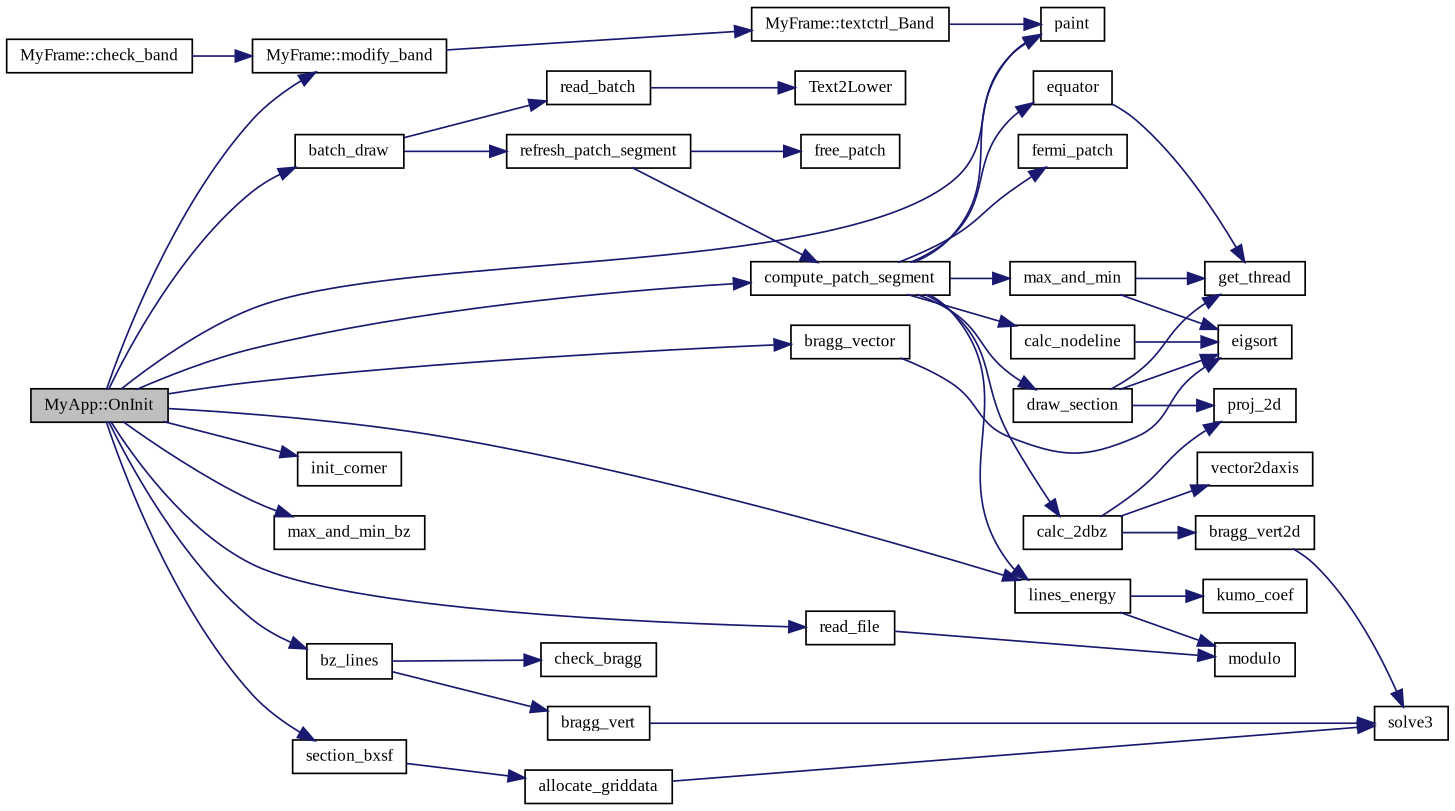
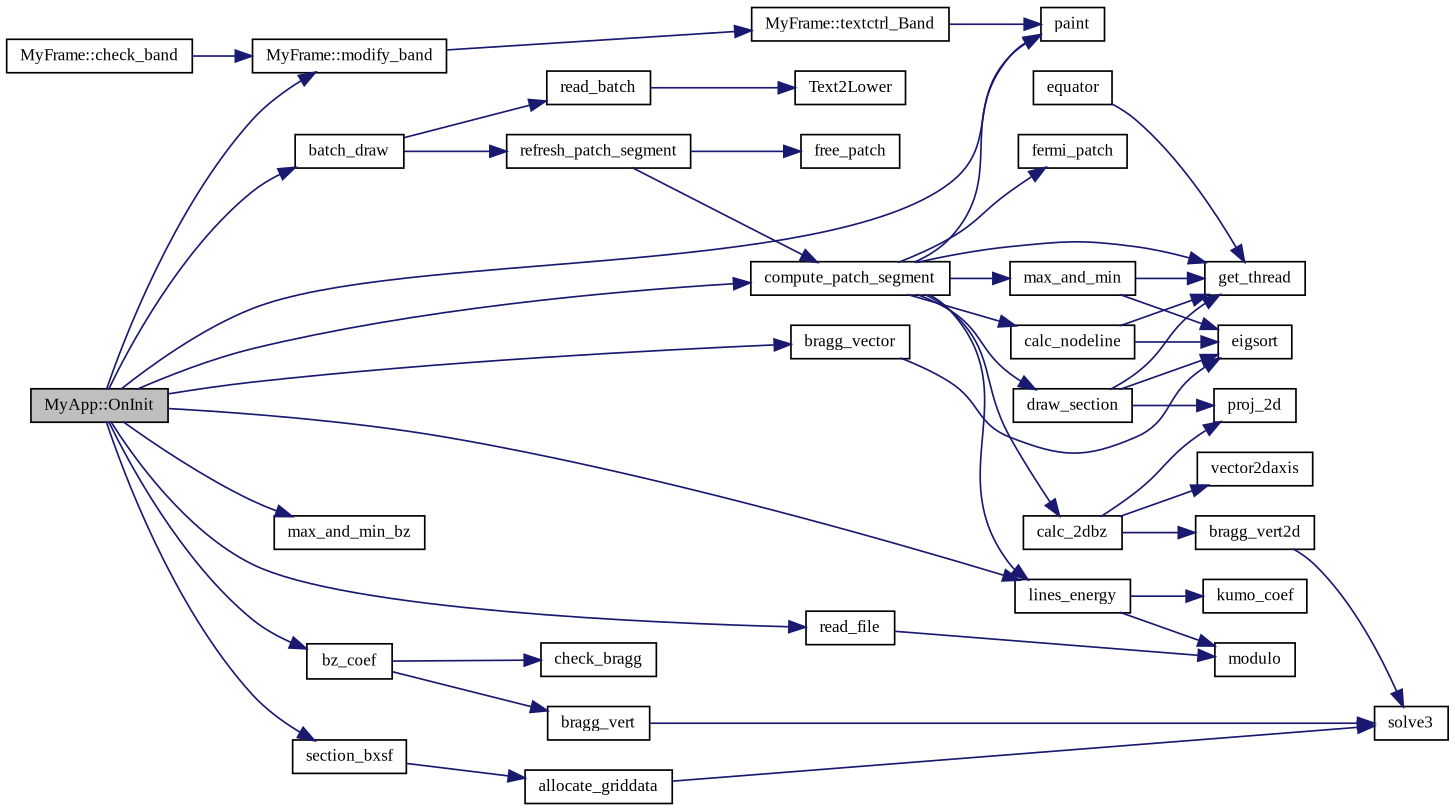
(976, 196) -> (1053, 243)
none -> (1149, 316)
(349, 469) -> none
(349, 661) -> (349, 661)
